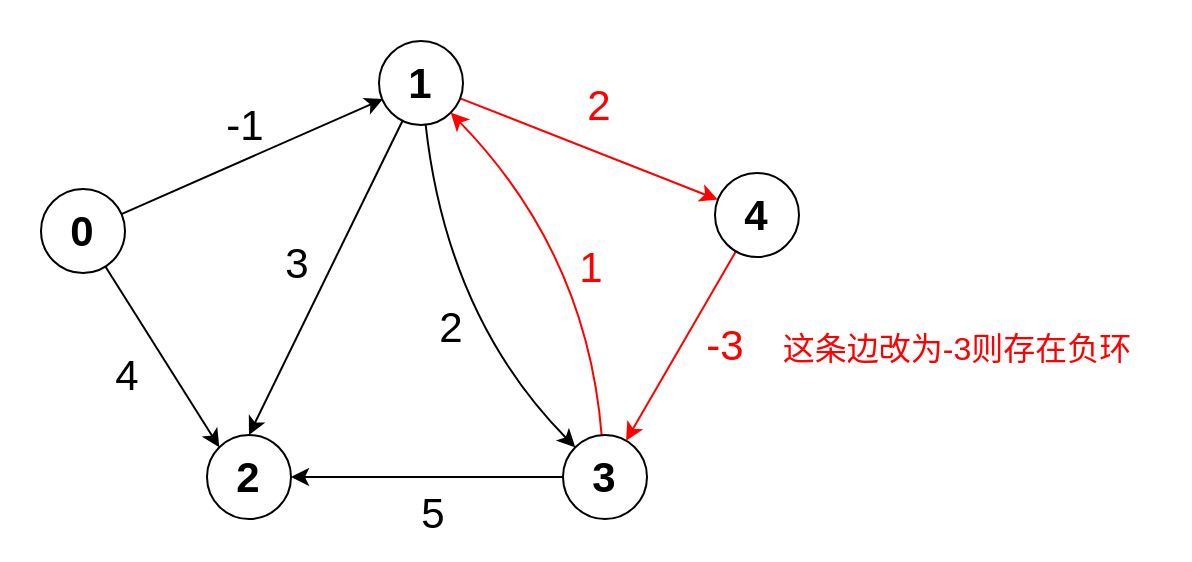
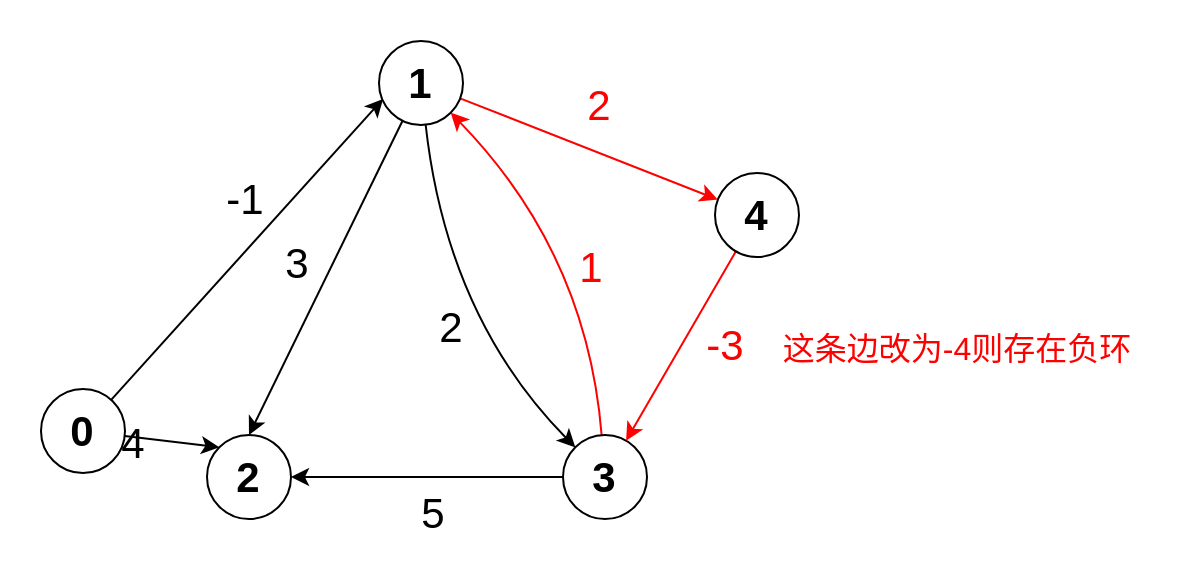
(83, 231) -> (83, 431)
(958, 349) -> (958, 349)
